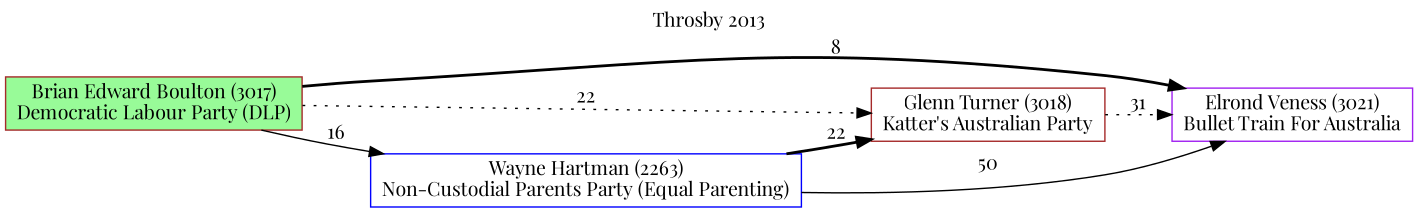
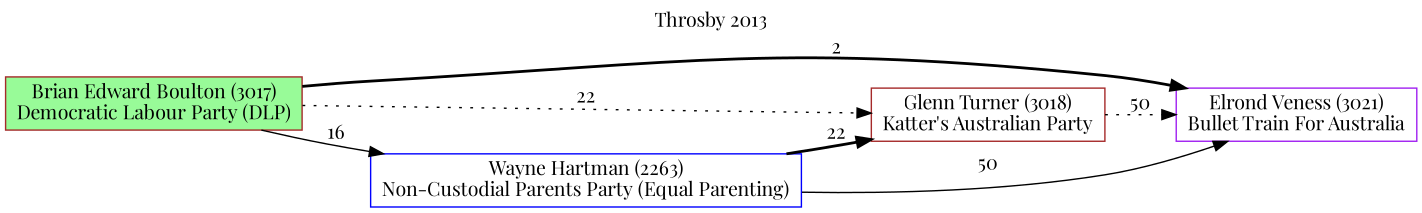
(836, 48) -> (836, 48)
(1138, 104) -> (1141, 104)
